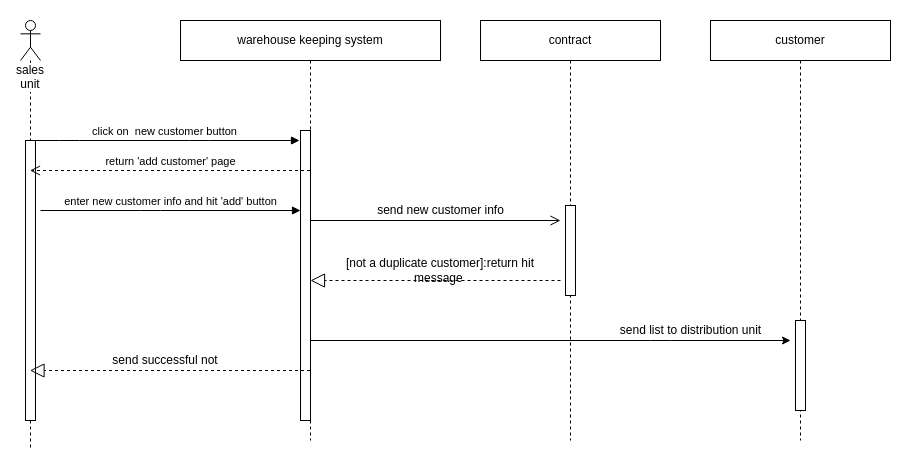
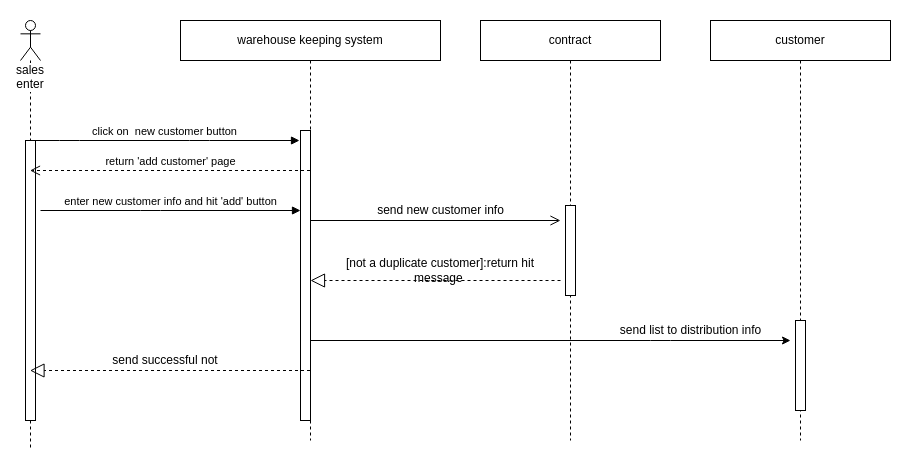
(31, 92) -> (31, 92)
(691, 331) -> (691, 331)
